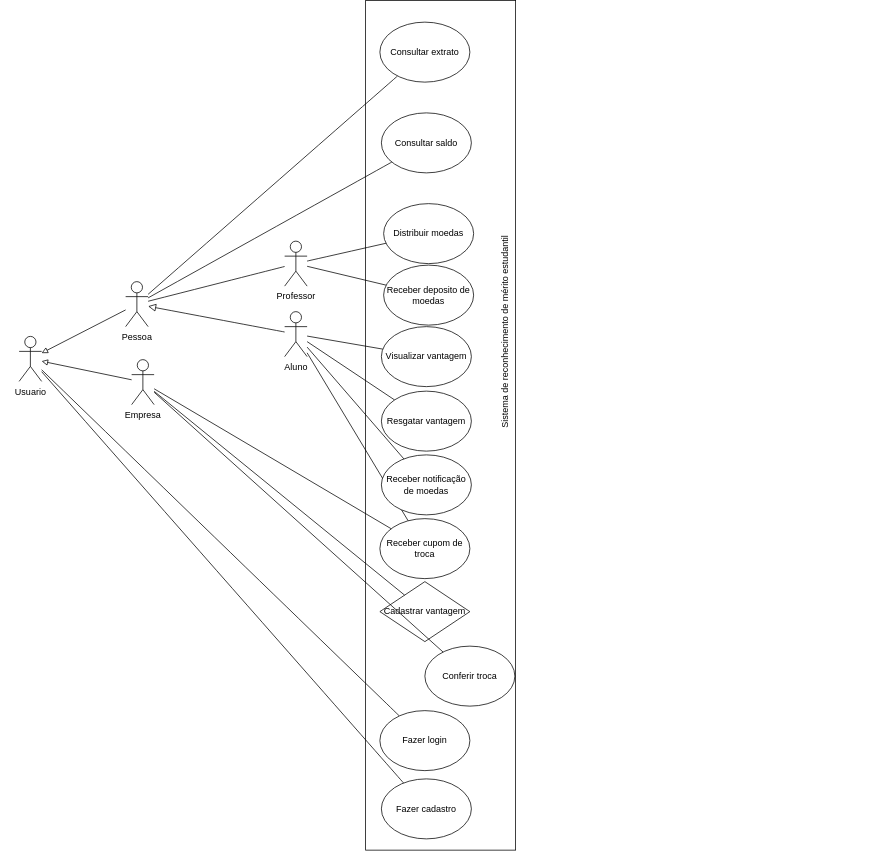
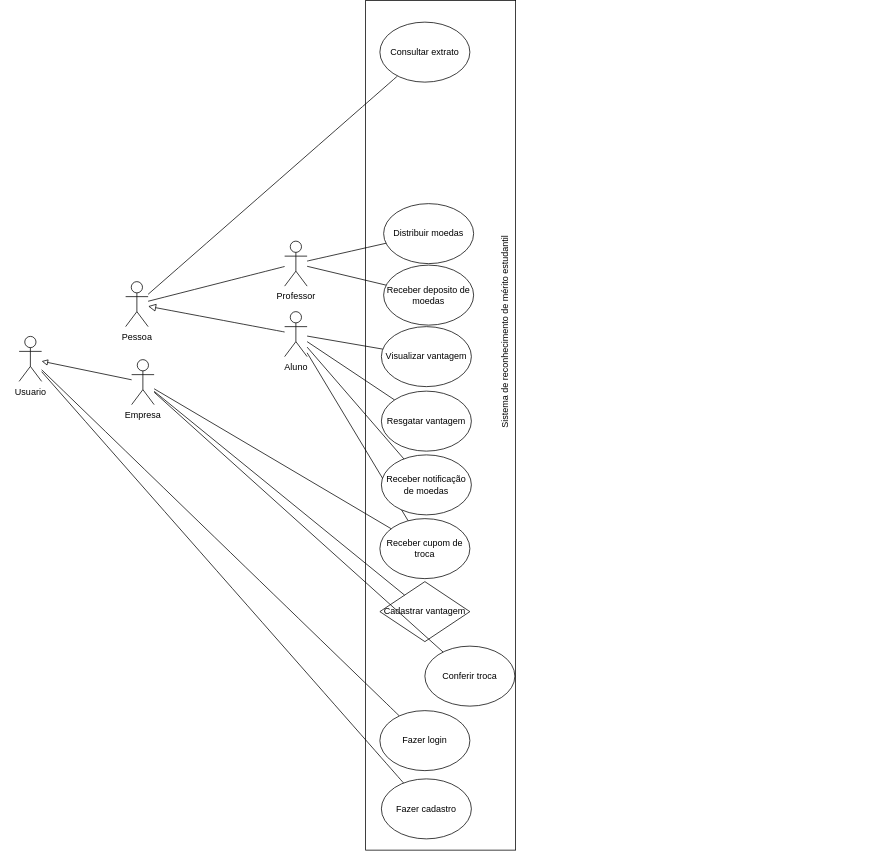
(426, 143) -> none
(270, 230) -> none
(86, 330) -> none
